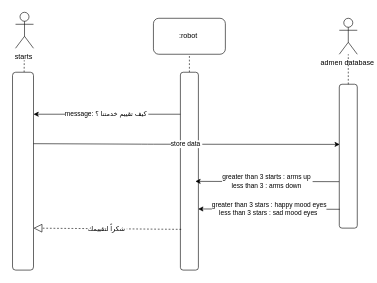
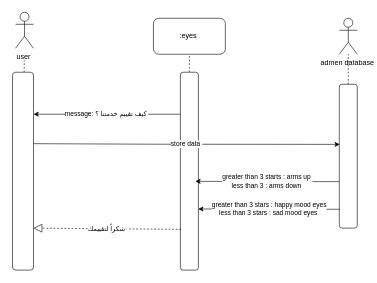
(189, 36) -> (189, 36)
(25, 57) -> (25, 57)
